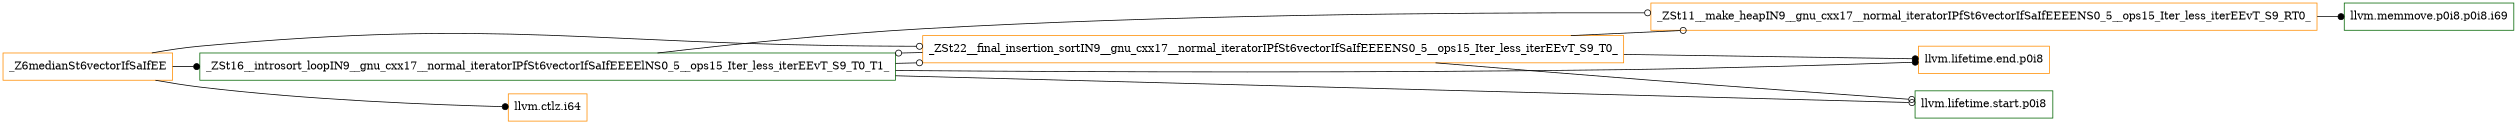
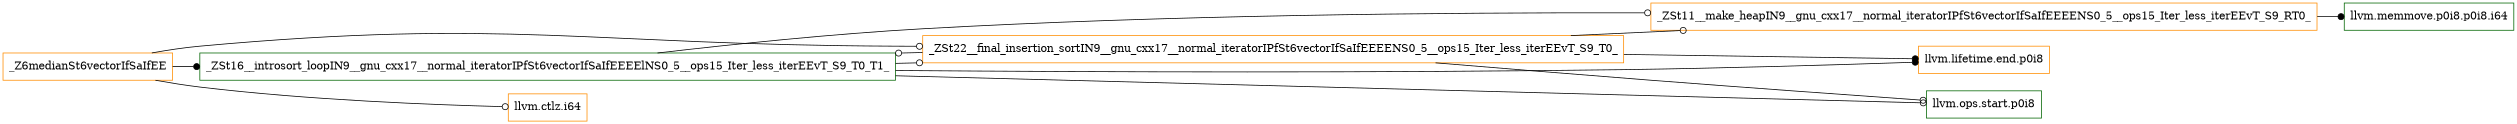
(2429, 17) -> (2429, 17)
(328, 99) -> (328, 99)
(1984, 104) -> (1984, 104)
